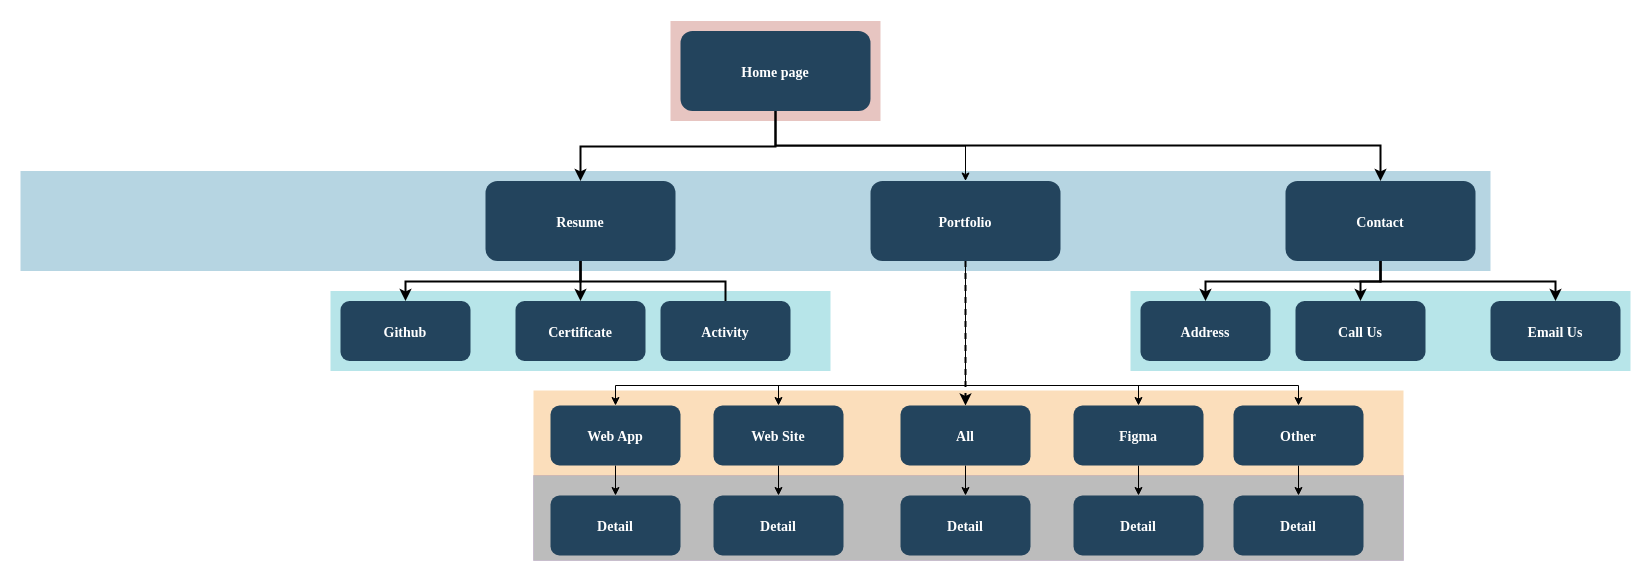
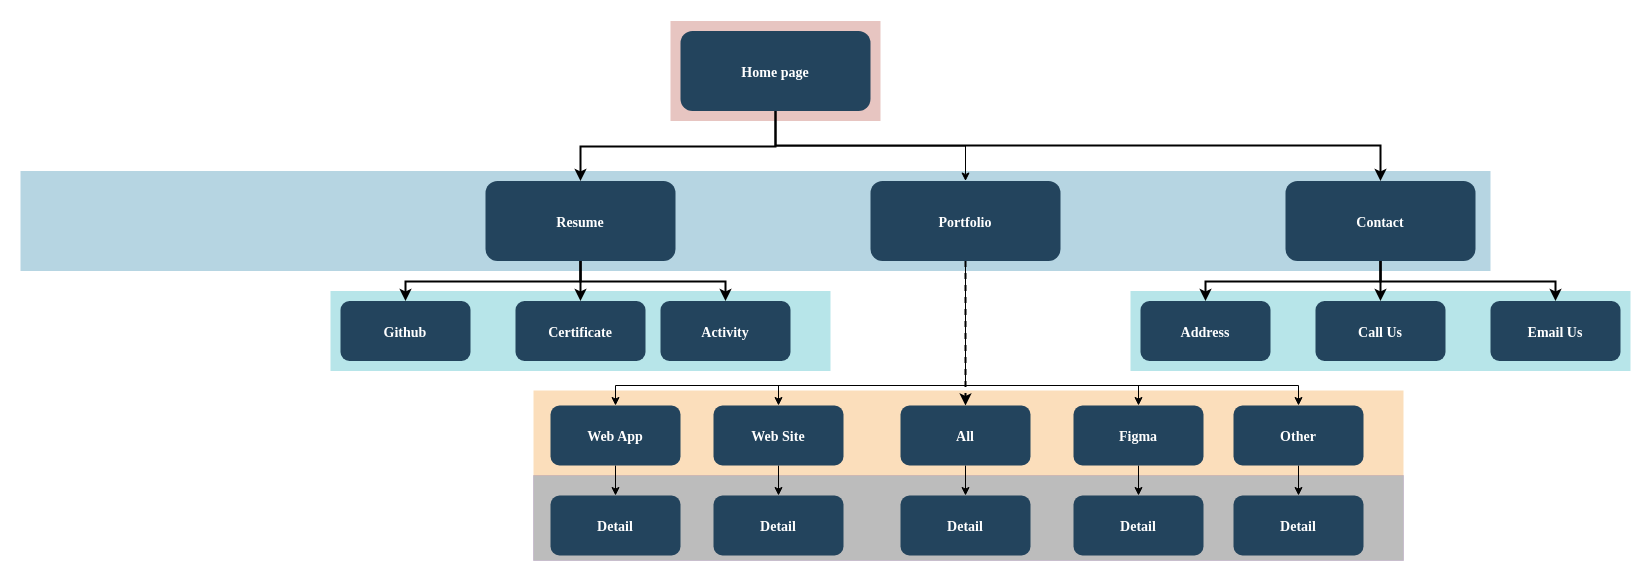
(726, 294) -> (726, 290)
(1361, 331) -> (1381, 331)
